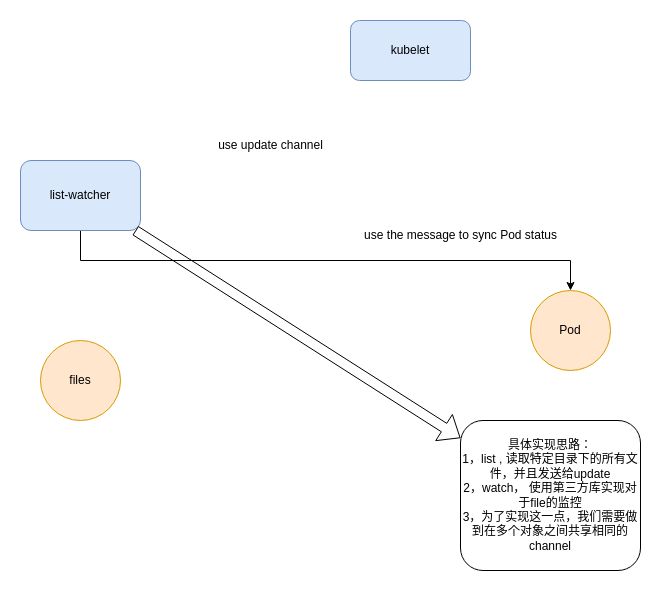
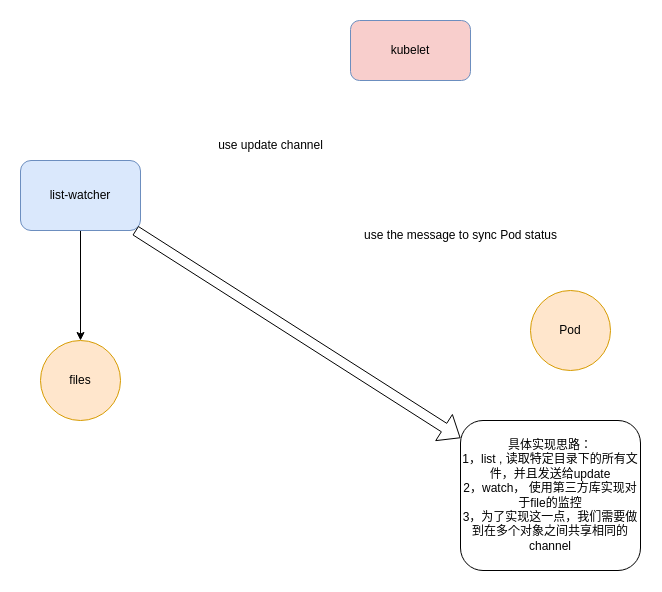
(411, 51) -> (411, 51)
(336, 261) -> (81, 296)
